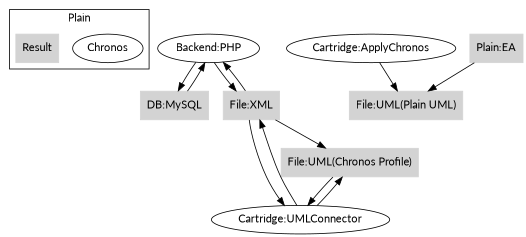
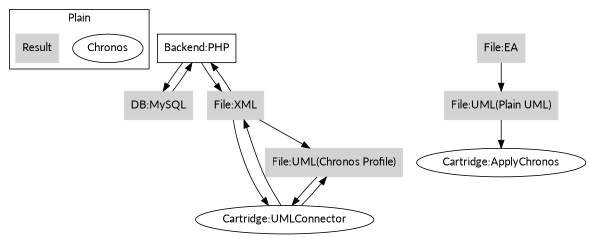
(209, 48) -> (197, 48)
(496, 48) -> (501, 48)
(386, 73) -> (501, 130)
